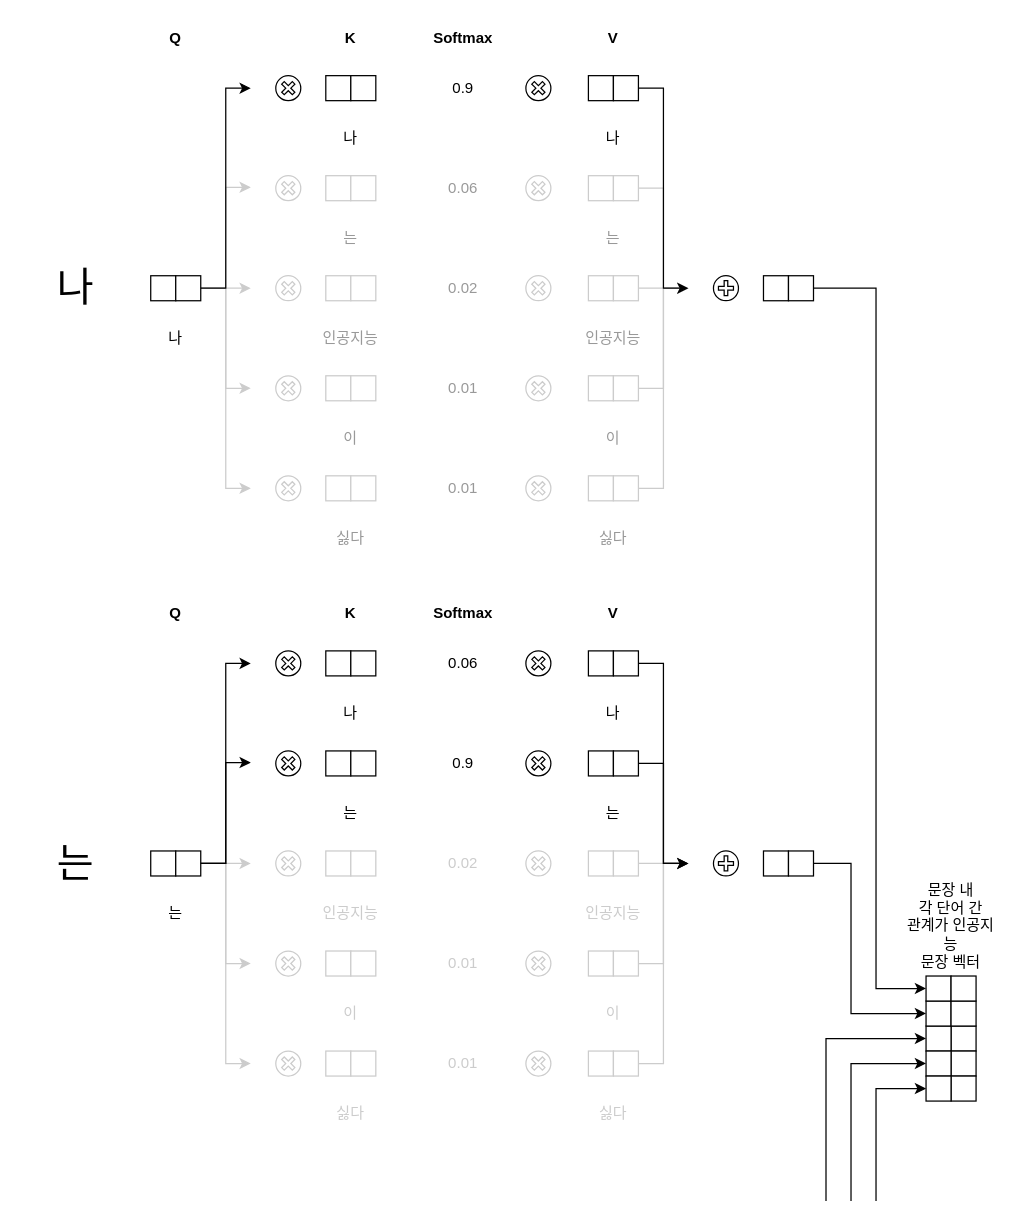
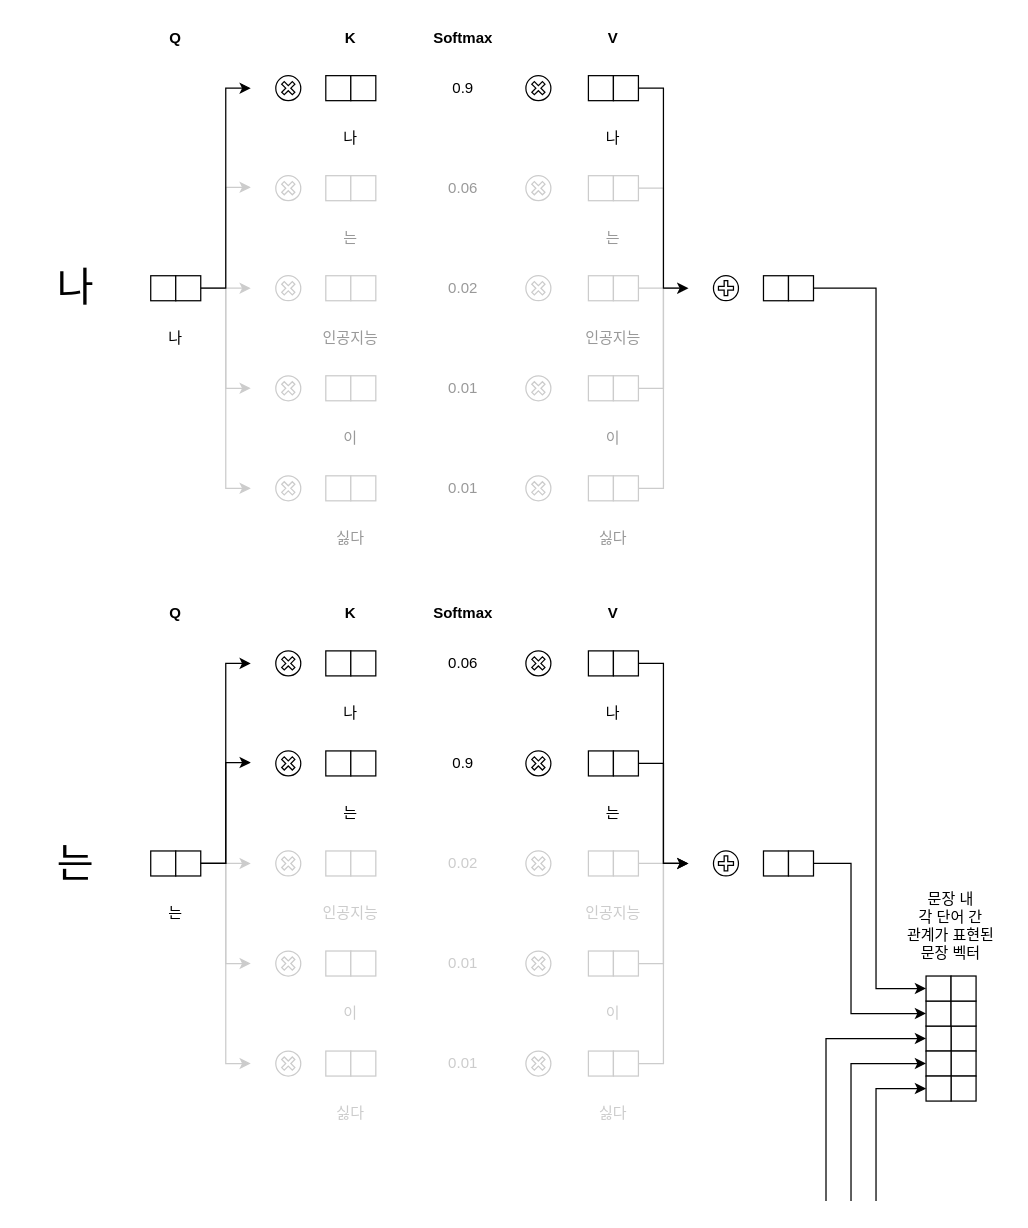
(951, 926) -> (951, 926)
